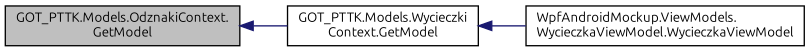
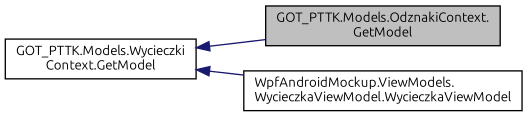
(270, 26) -> (237, 43)
